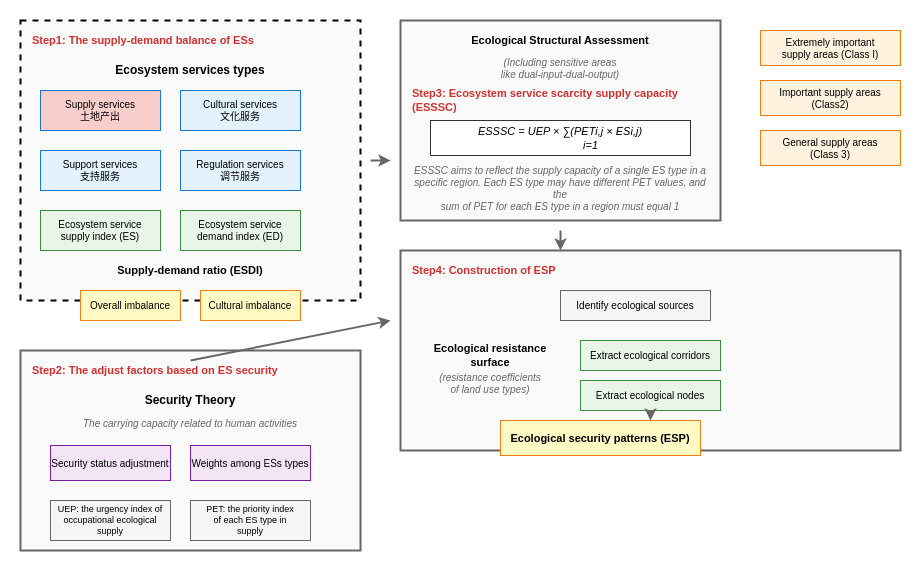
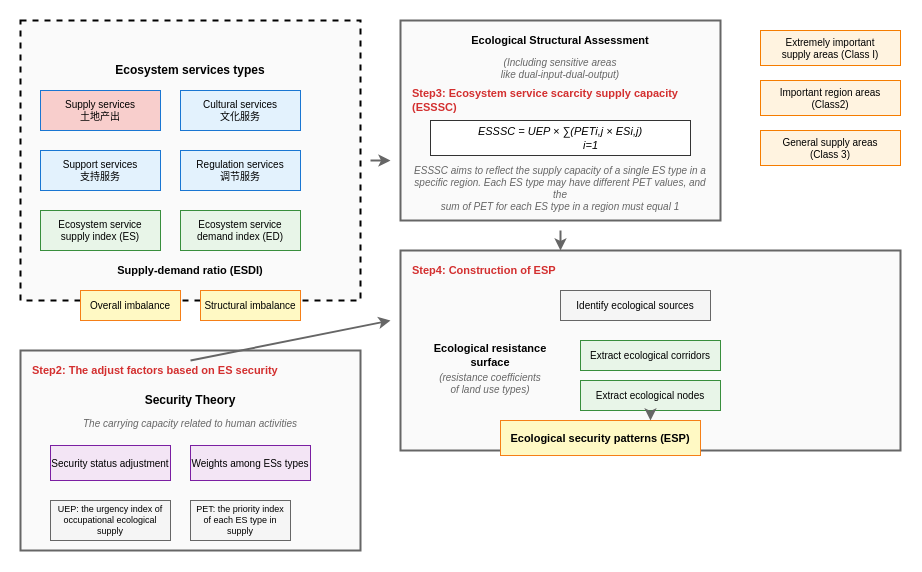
(171, 41) -> none
(831, 99) -> (831, 99)
(251, 306) -> (251, 306)
(251, 521) -> (241, 521)
